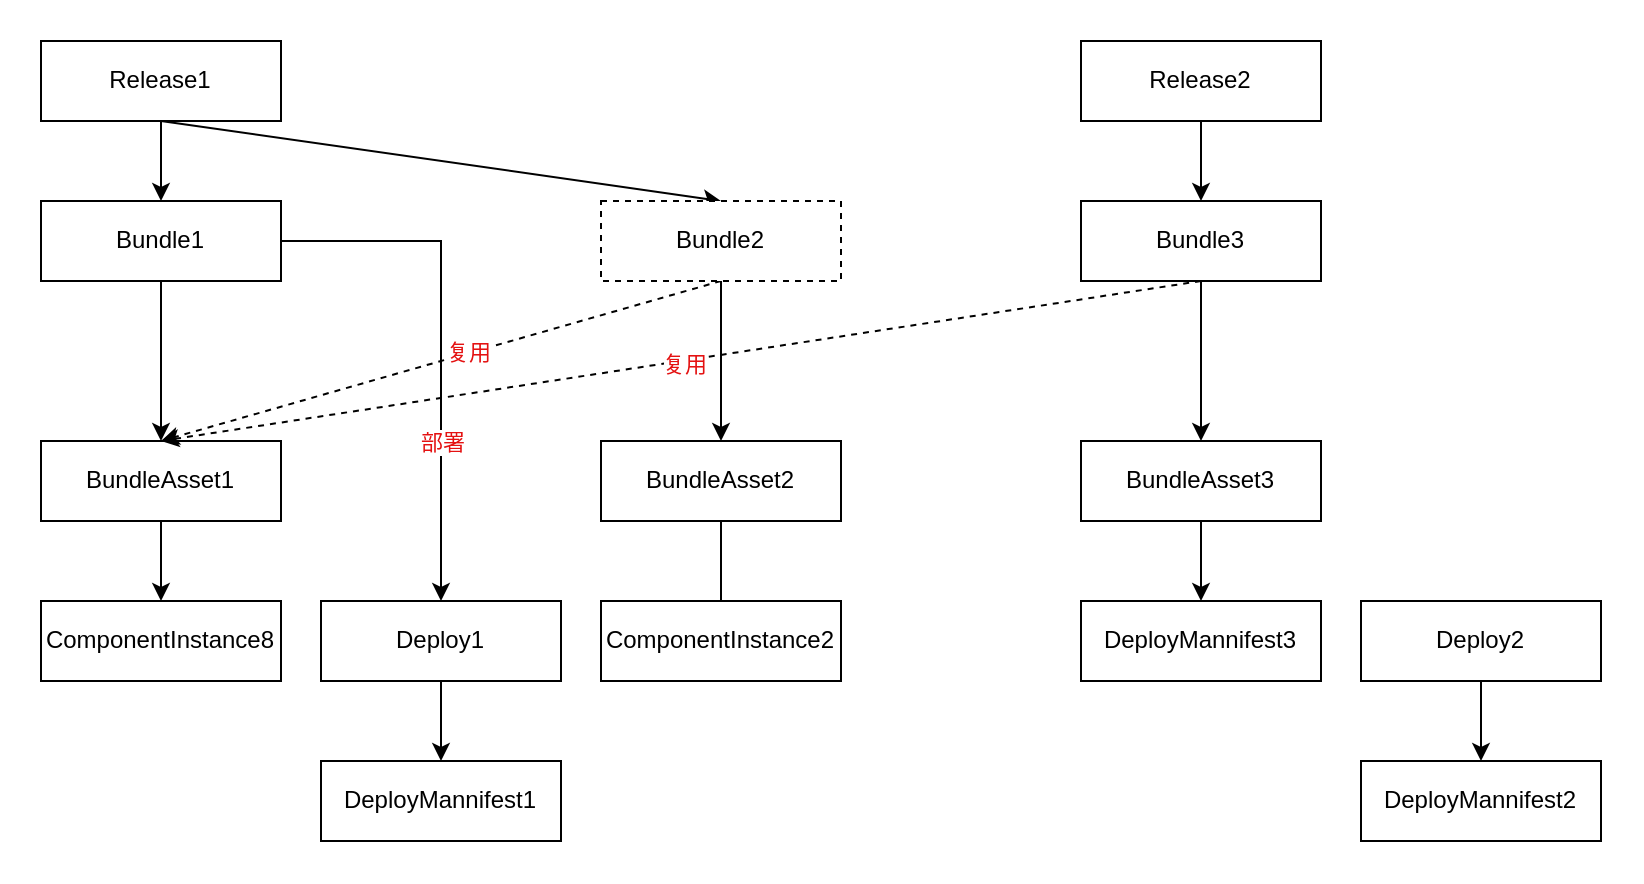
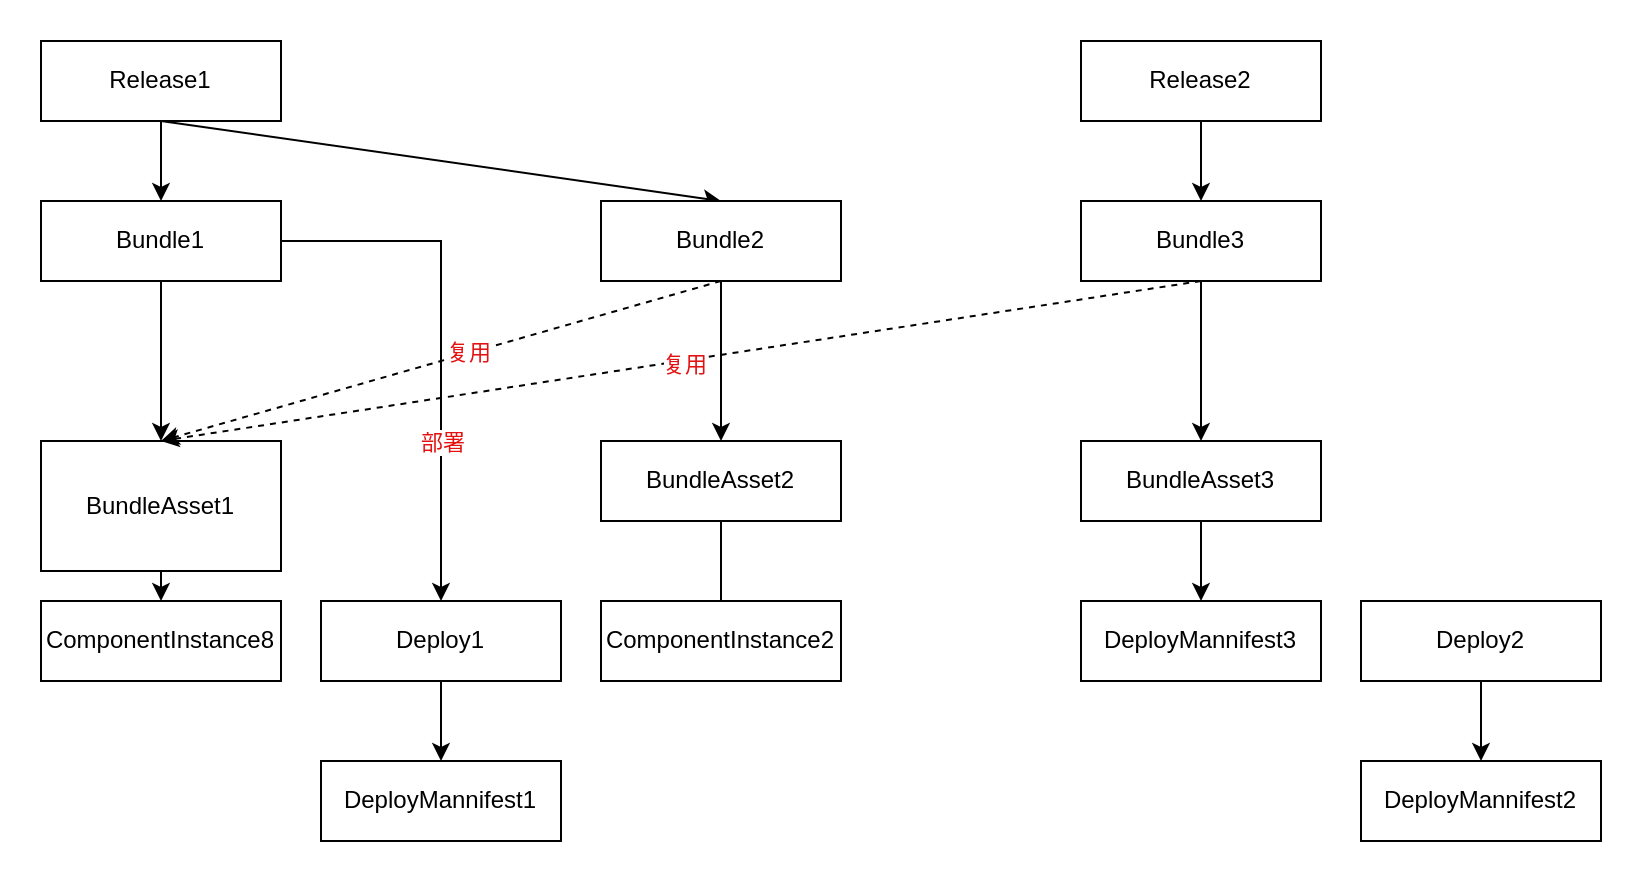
(721, 241) -> (721, 241)
(161, 481) -> (161, 506)
